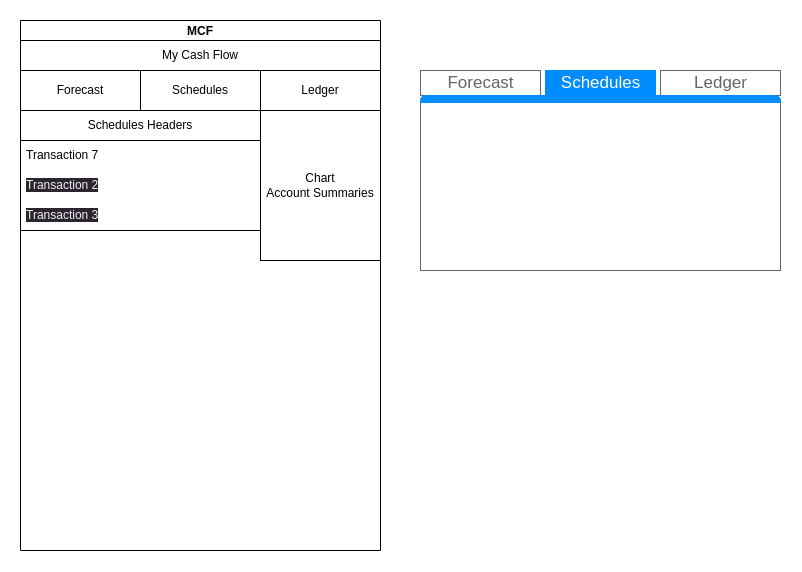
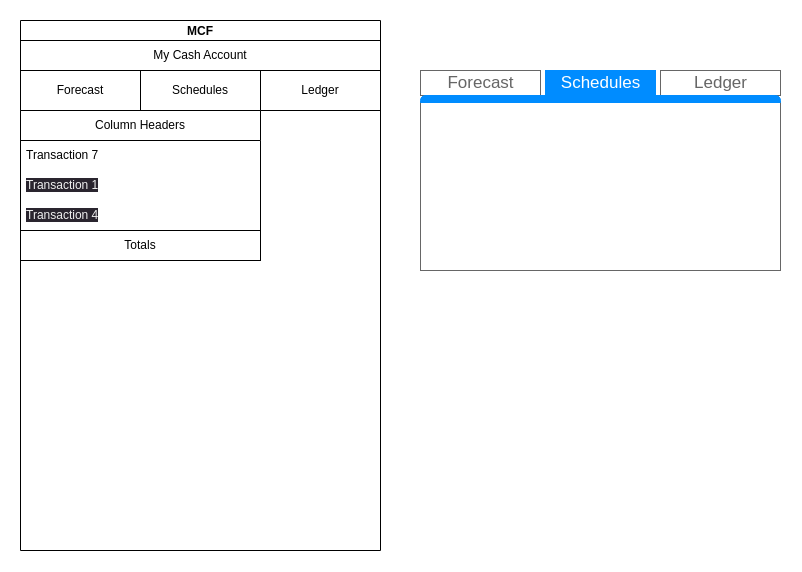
(201, 56) -> (201, 56)
(141, 126) -> (141, 126)
(67, 186) -> (67, 186)
(321, 186) -> none
(67, 216) -> (67, 216)
none -> (141, 246)
